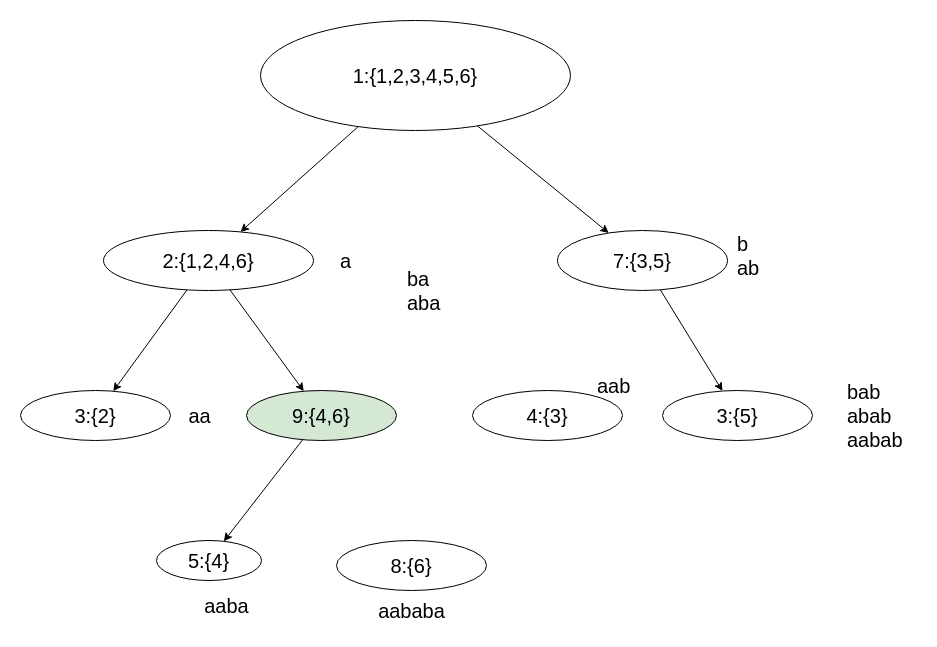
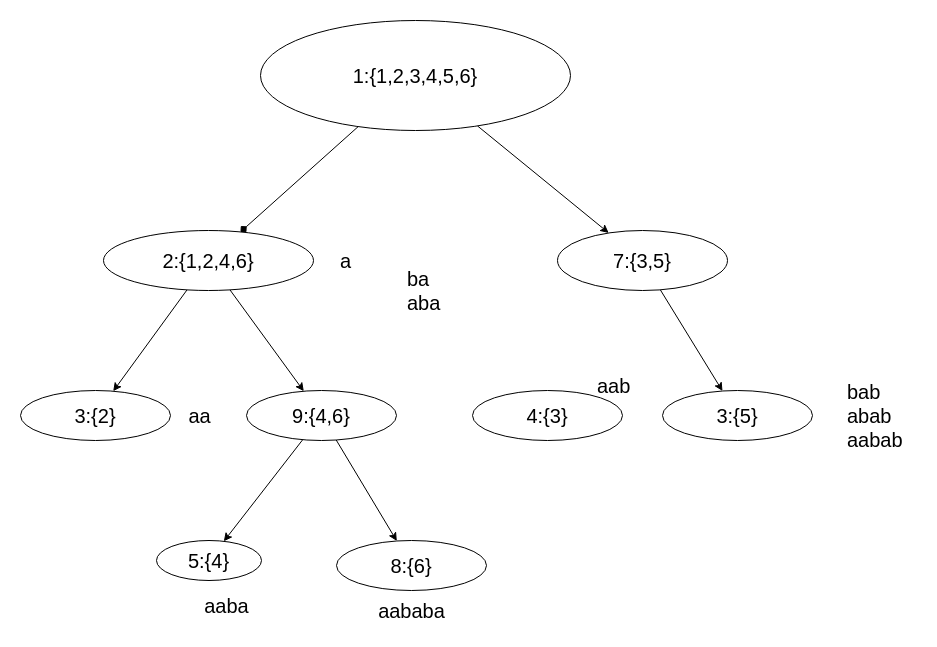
(247, 226) -> (247, 226)
(756, 256) -> none
(322, 416) -> (322, 416)
none -> (365, 487)
